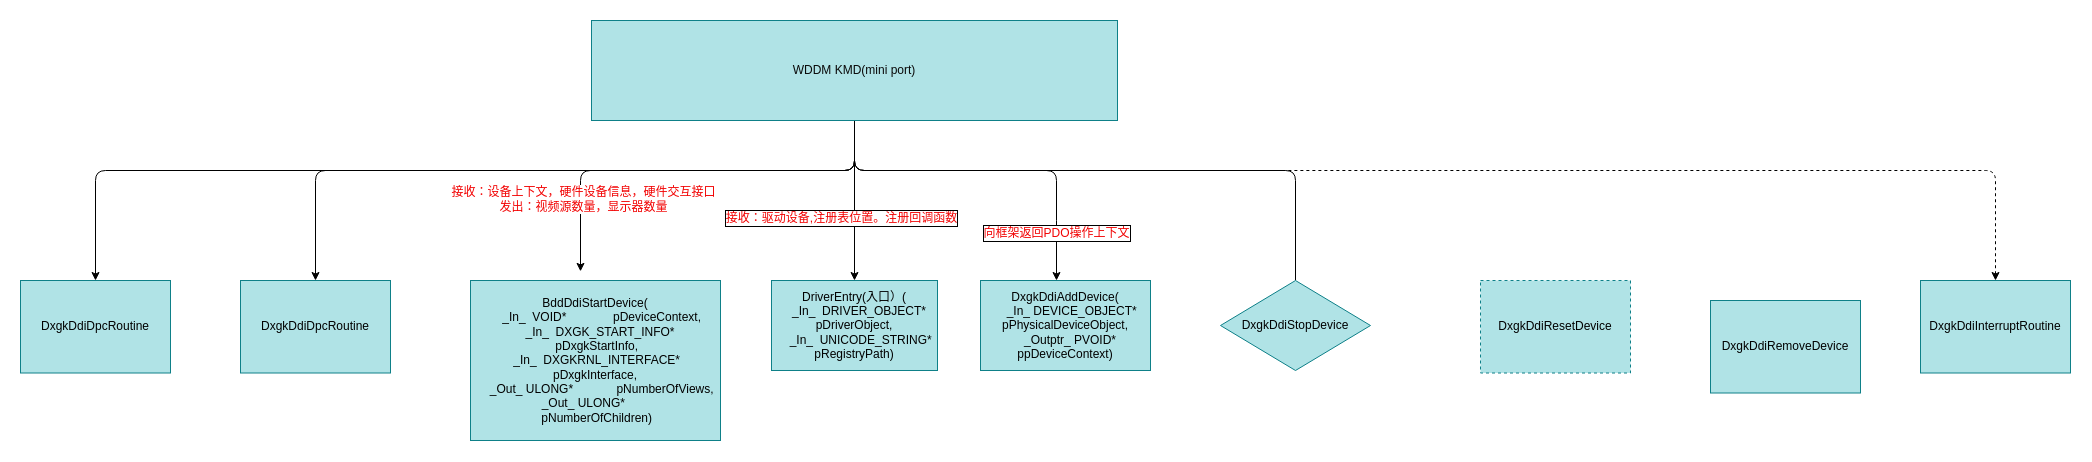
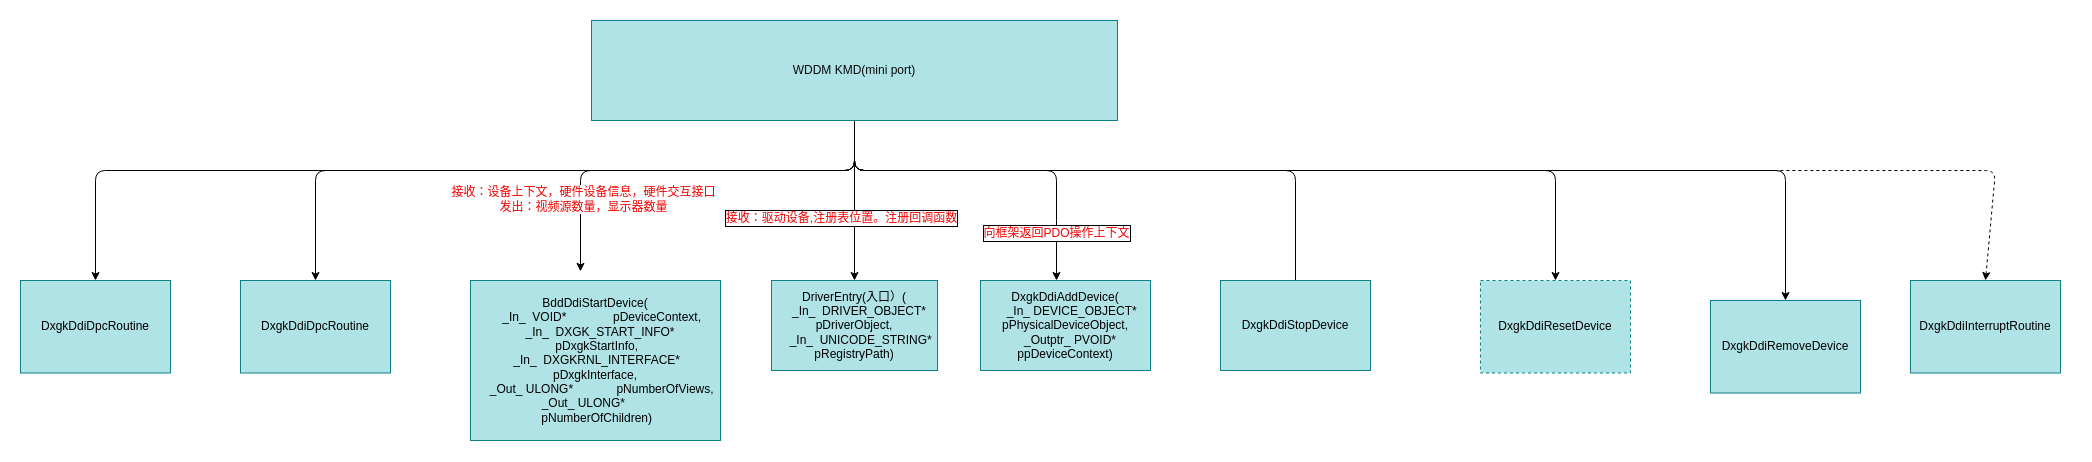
none -> (1556, 224)
none -> (1786, 234)
(1296, 326) -> (1296, 326)
(1996, 327) -> (1986, 327)
